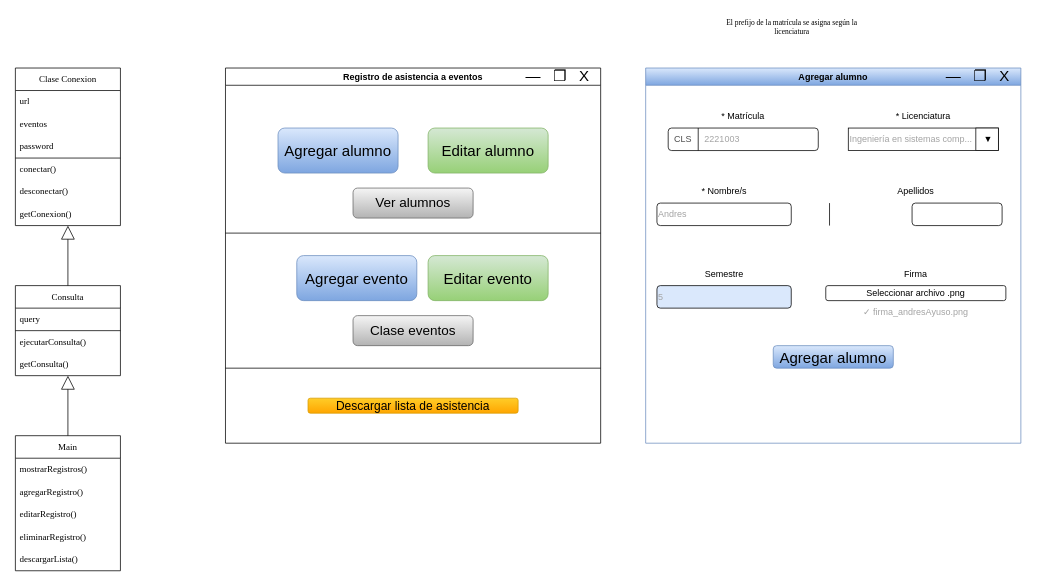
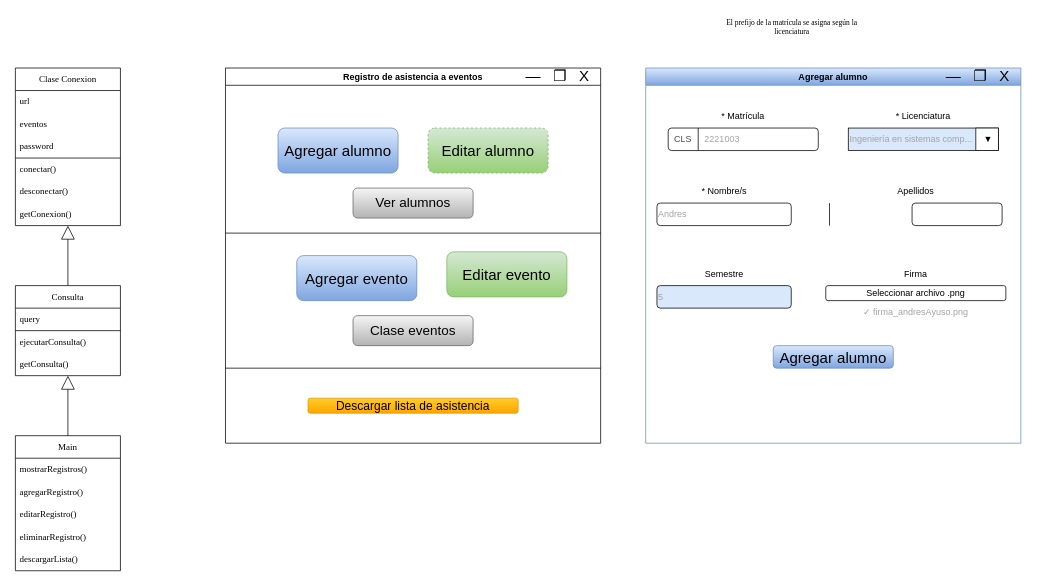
(923, 139) -> (923, 139)
(488, 150) -> (488, 150)
(488, 278) -> (507, 274)
